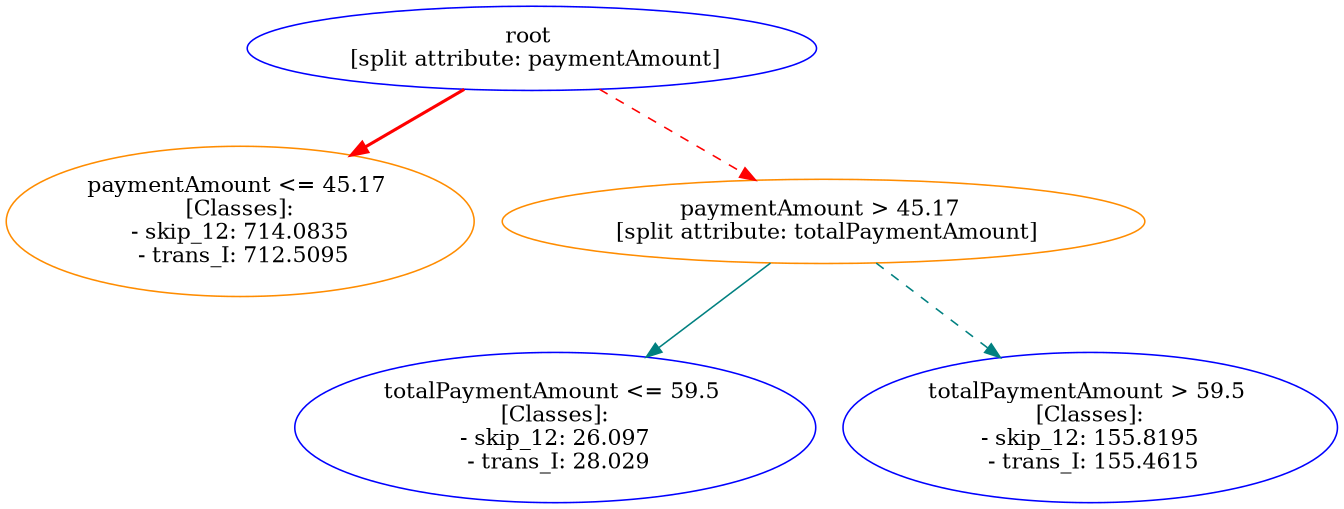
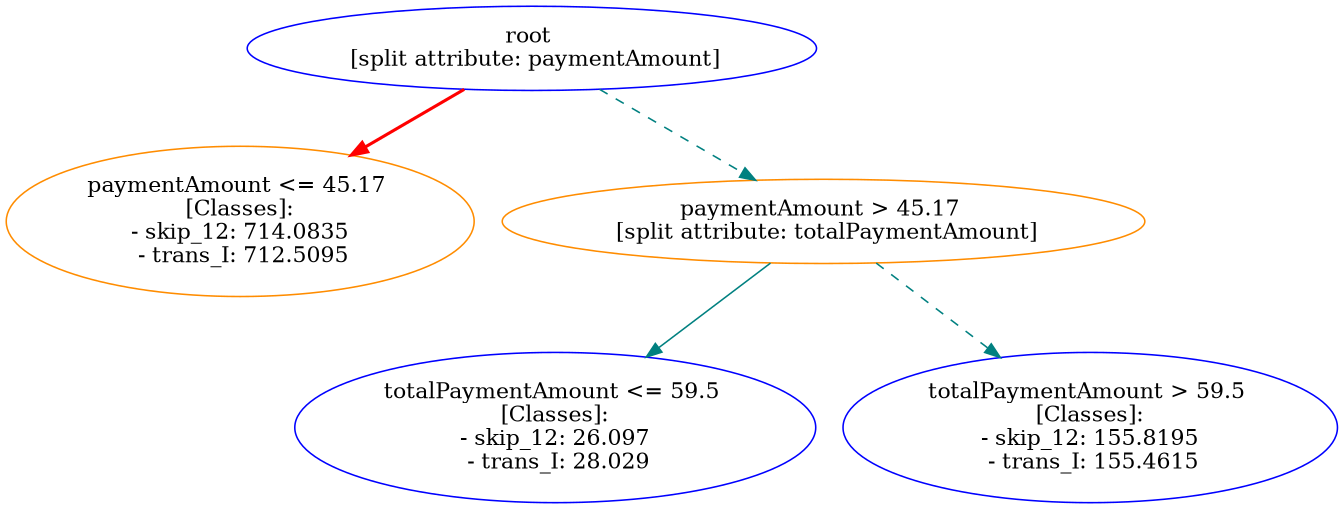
(671, 131) -> (671, 131)
